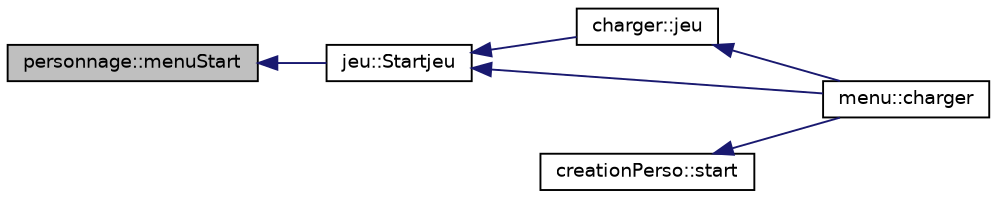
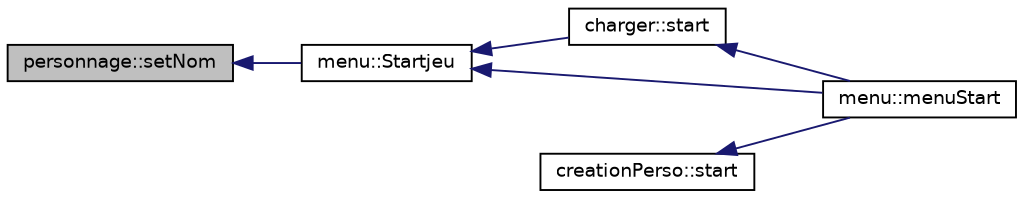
(647, 27) -> (647, 27)
(133, 63) -> (120, 63)
(399, 63) -> (387, 63)
(906, 99) -> (920, 99)
